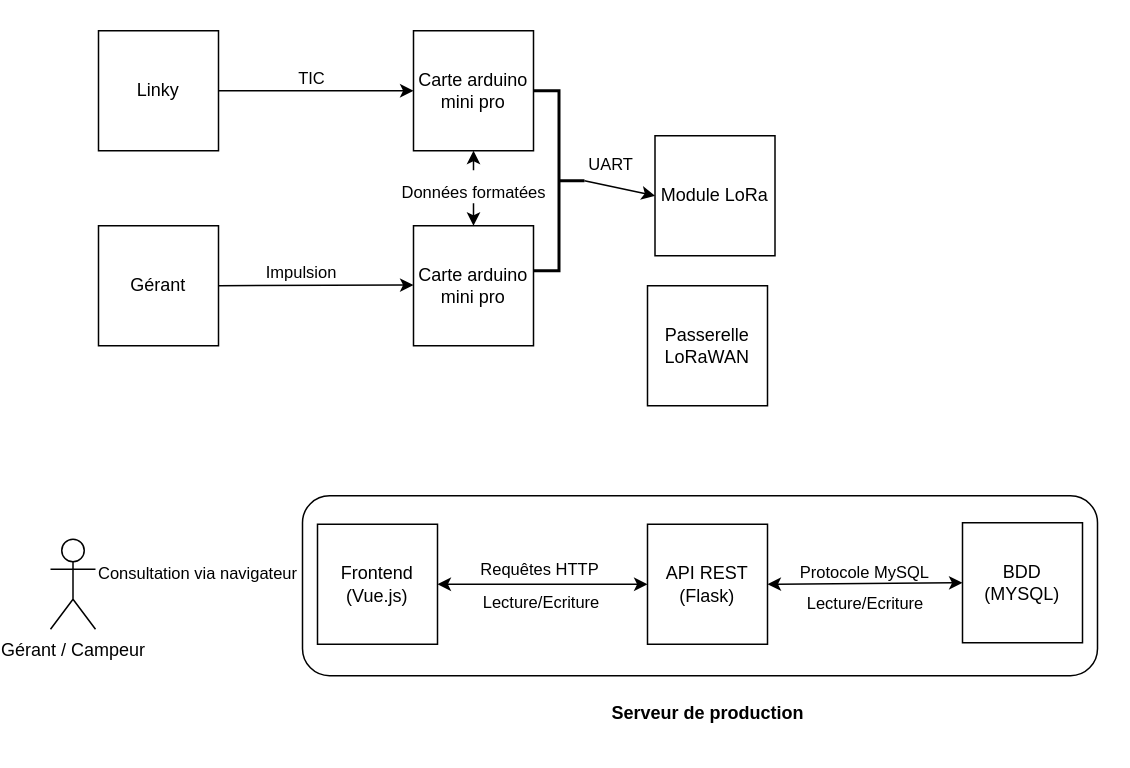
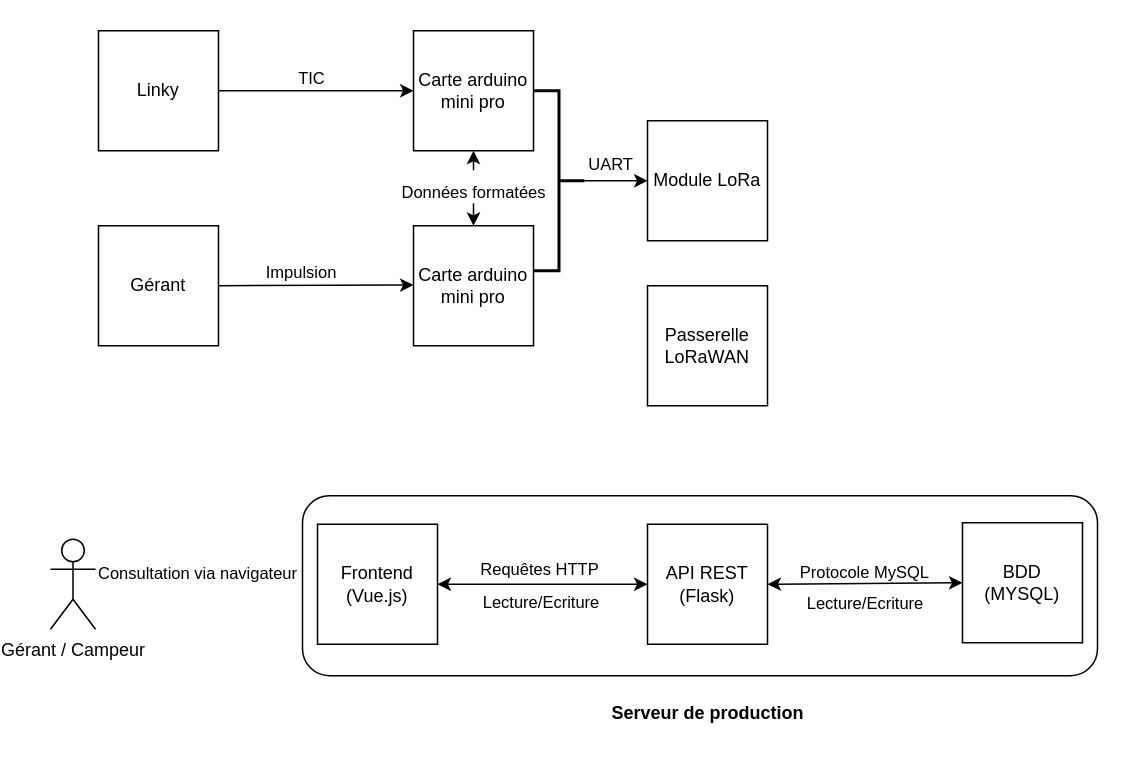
(715, 196) -> (707, 181)
